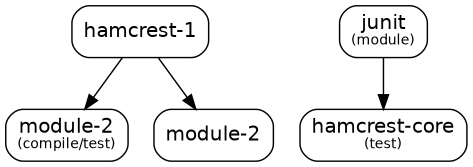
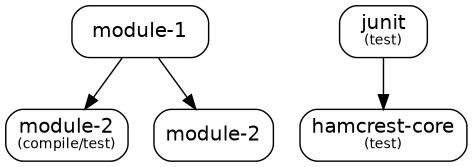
(140, 32) -> (140, 32)
(383, 40) -> (383, 40)
